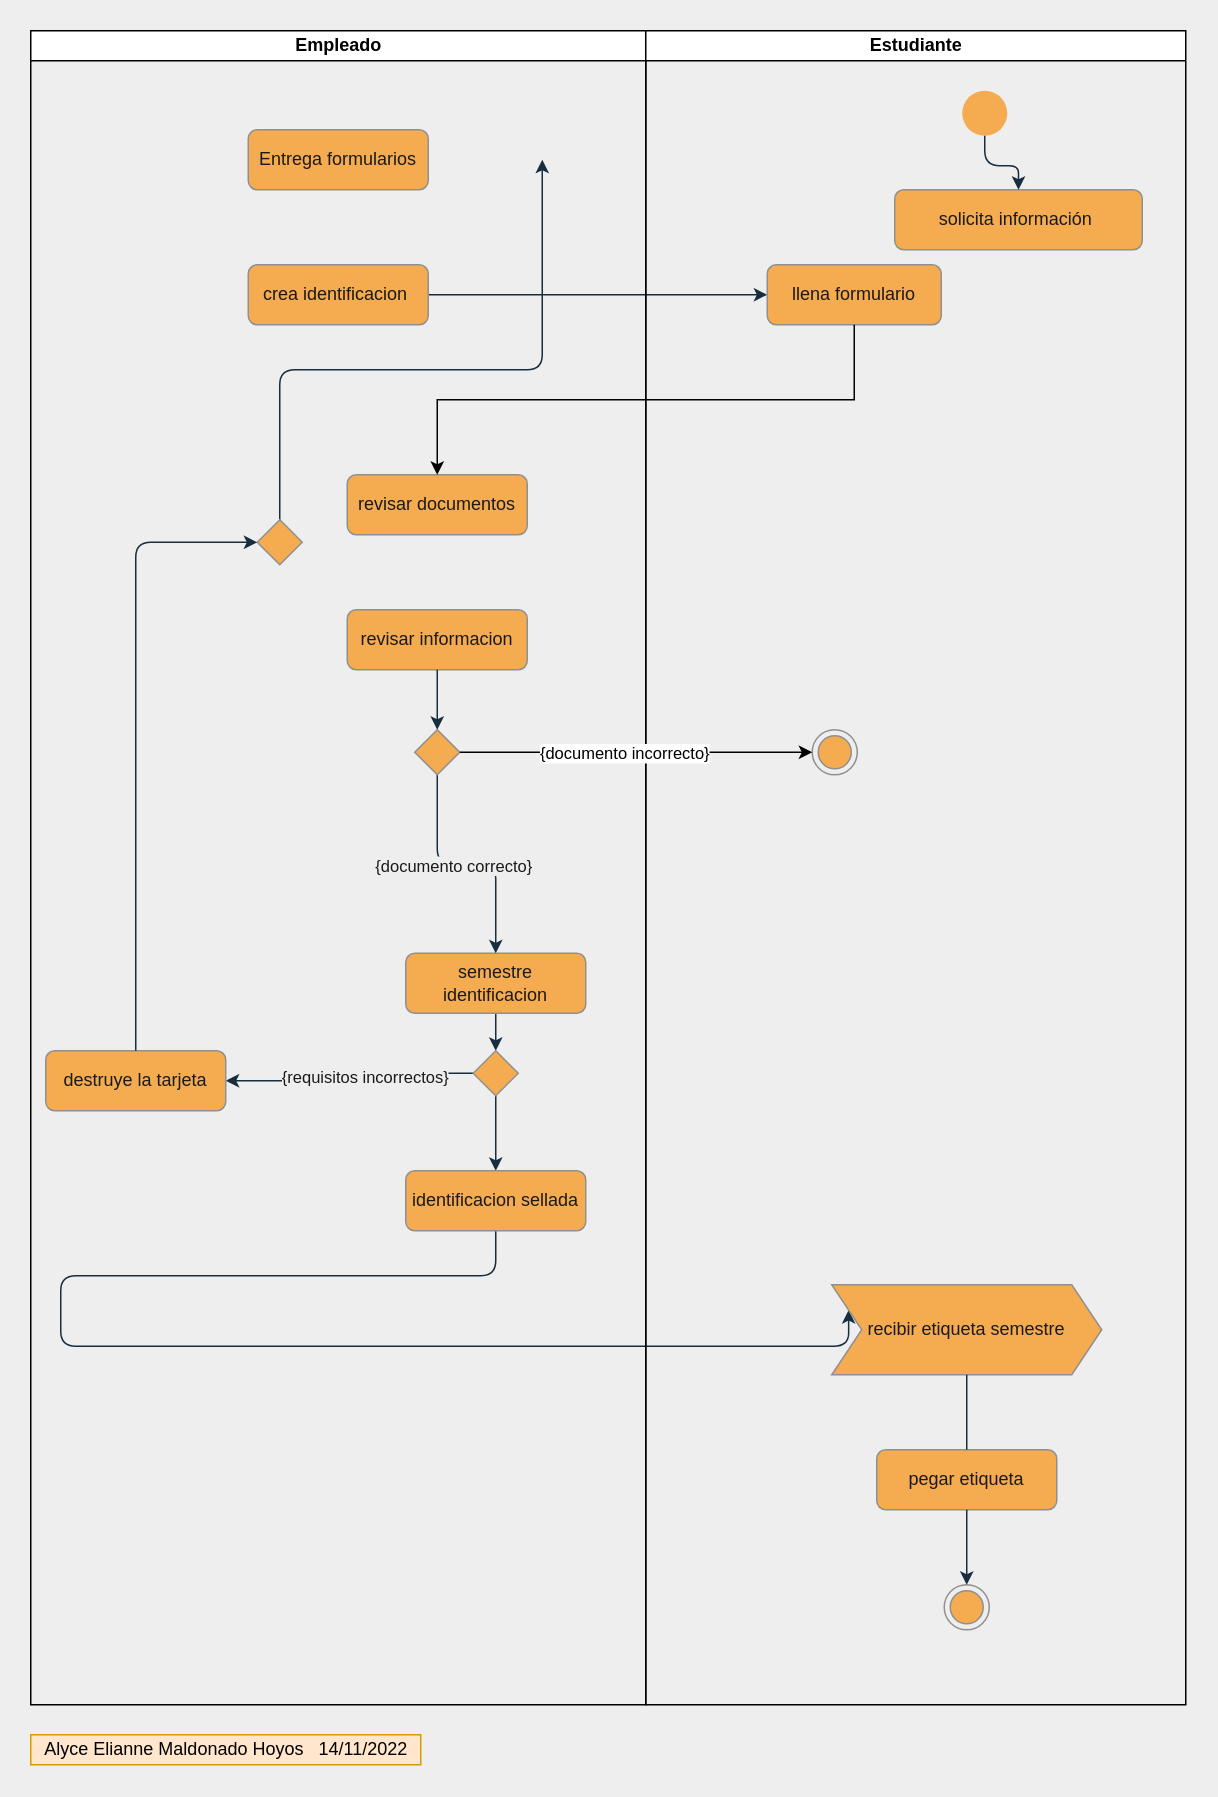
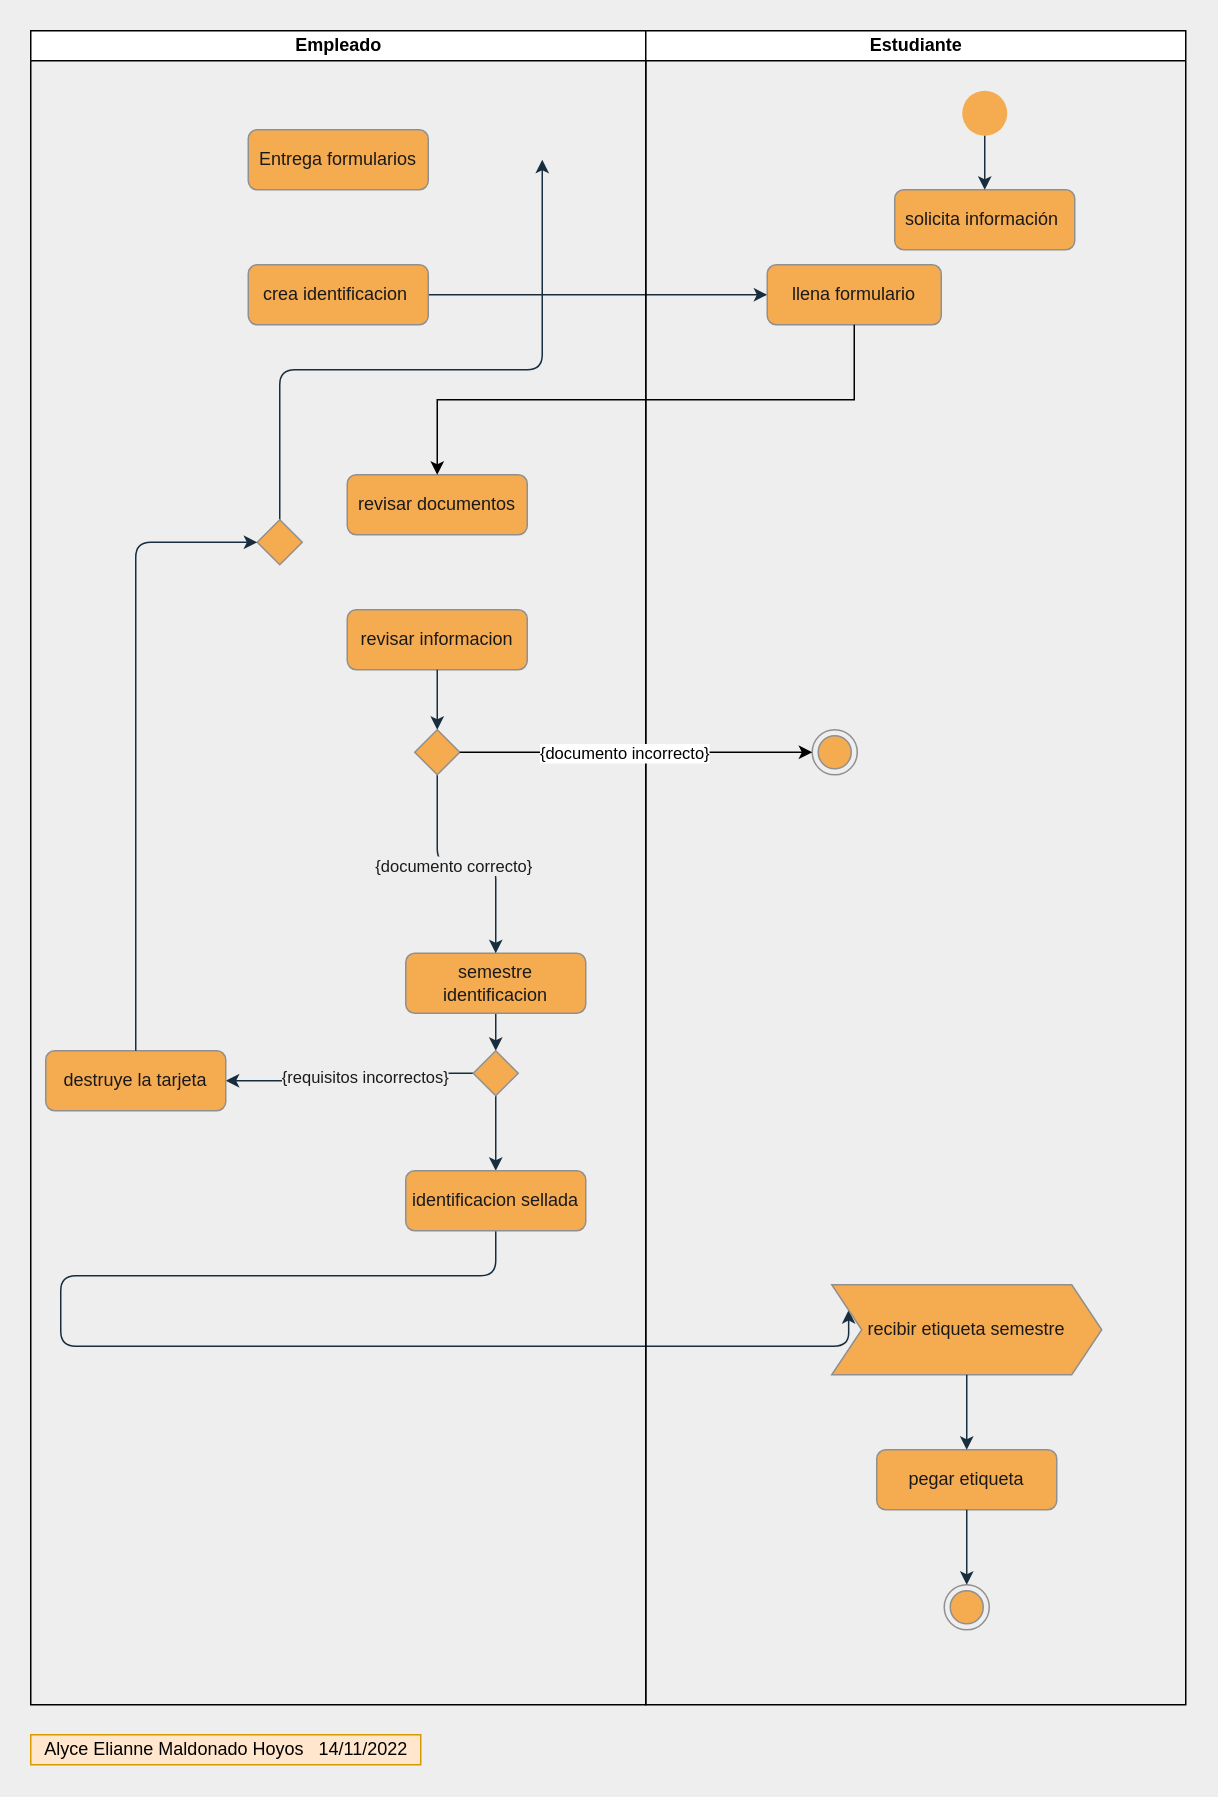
(1019, 220) -> (985, 220)
(967, 1442) -> (967, 1438)
